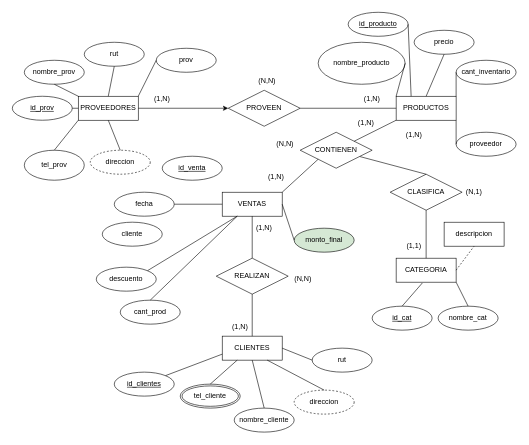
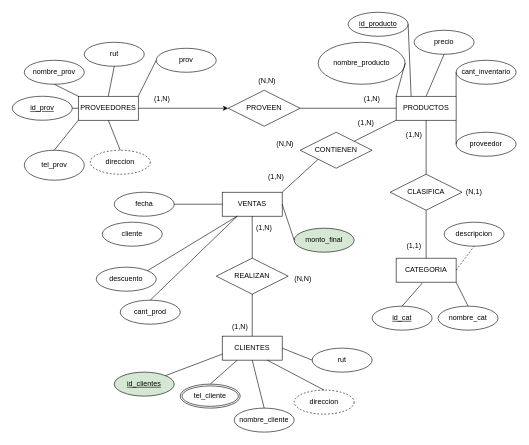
(393, 165) -> (426, 147)
(192, 168) -> none
(474, 234) -> (474, 234)
(144, 384) -> (144, 384)
